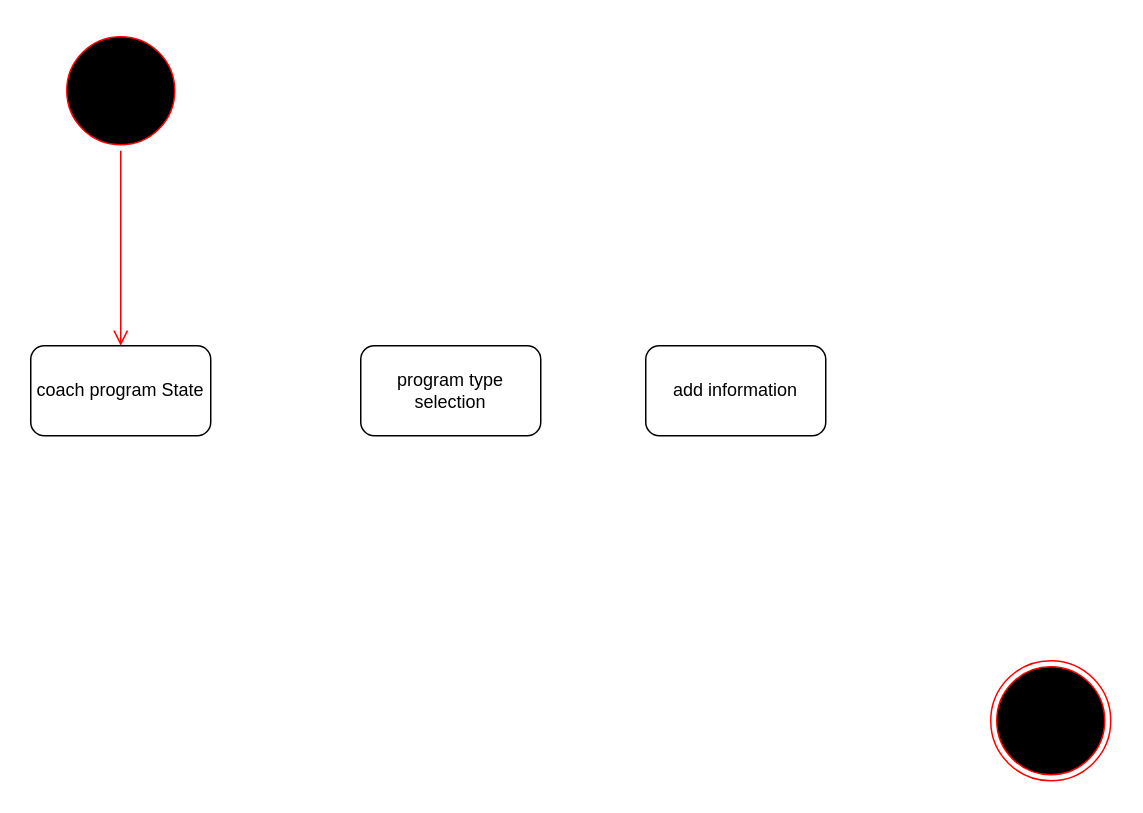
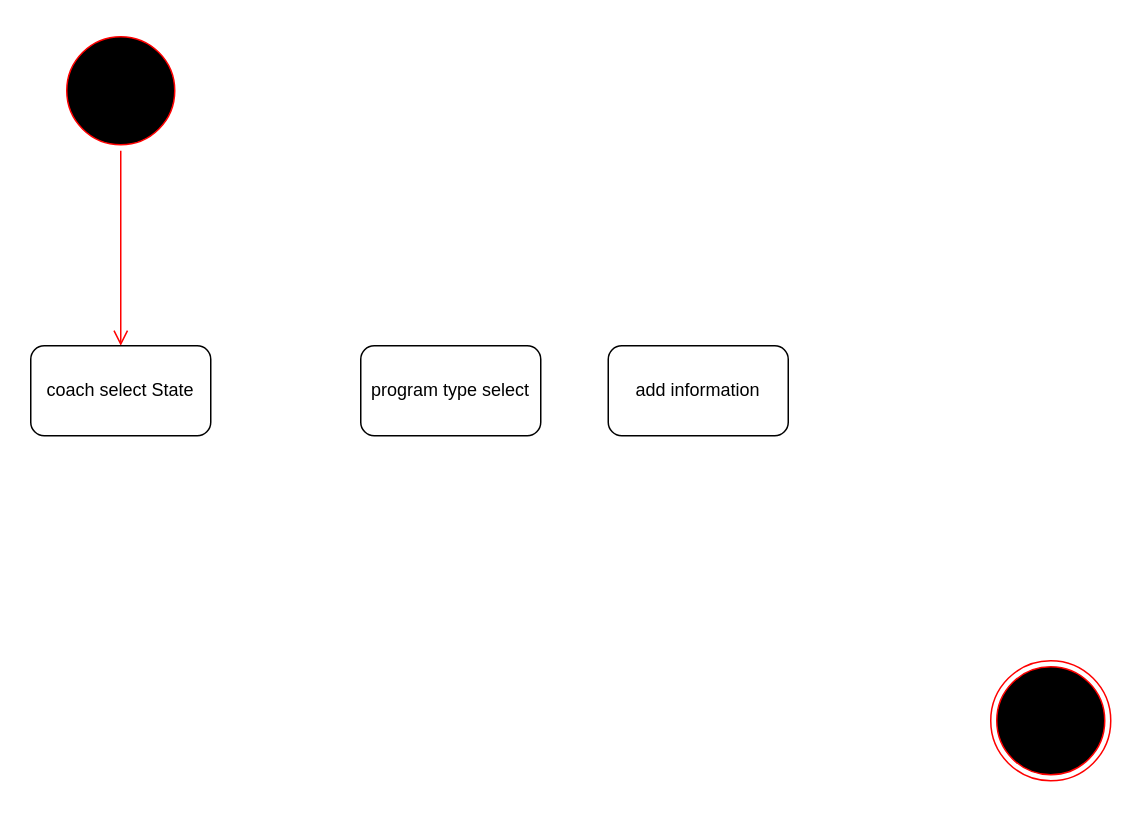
(121, 391) -> (121, 391)
(451, 391) -> (451, 391)
(736, 391) -> (698, 391)
